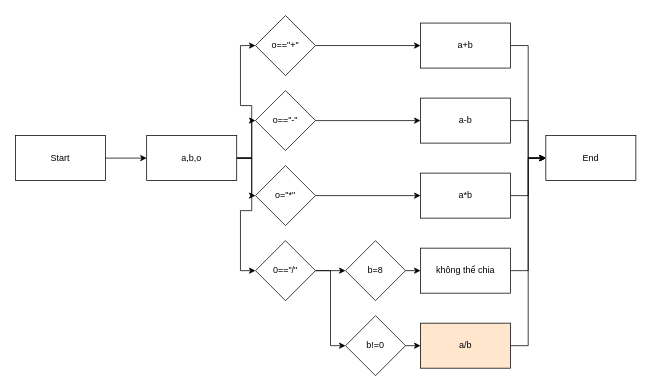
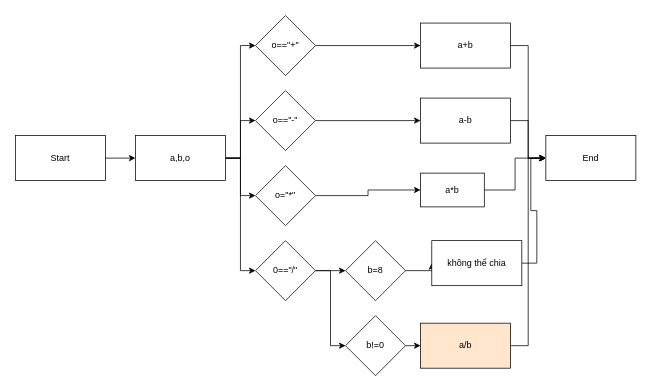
(192, 158) -> (180, 158)
(465, 195) -> (452, 190)
(465, 270) -> (477, 263)
